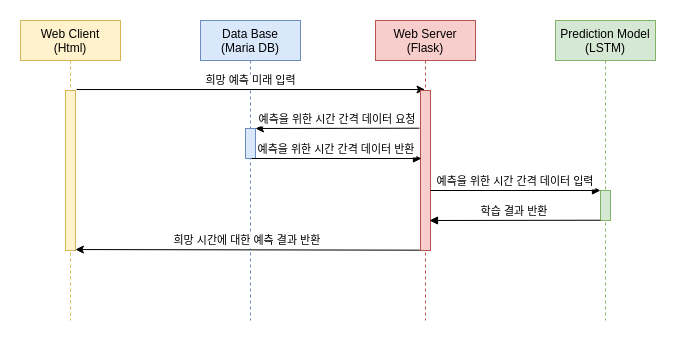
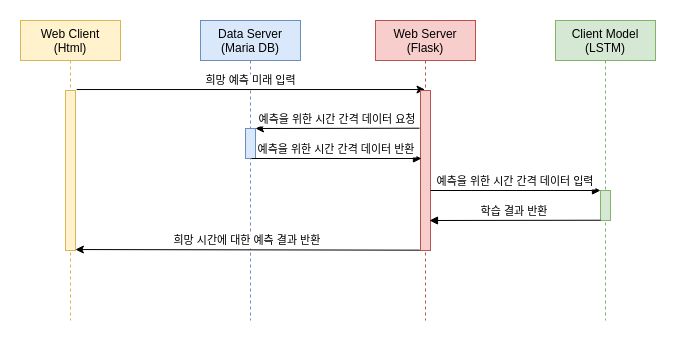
(250, 34) -> (250, 34)
(605, 34) -> (605, 34)
